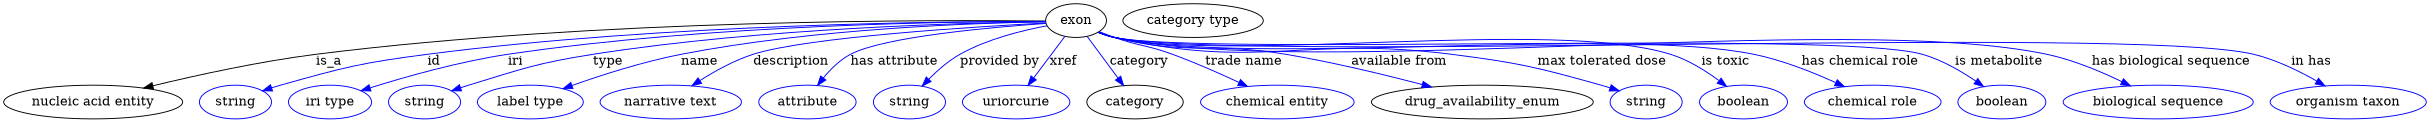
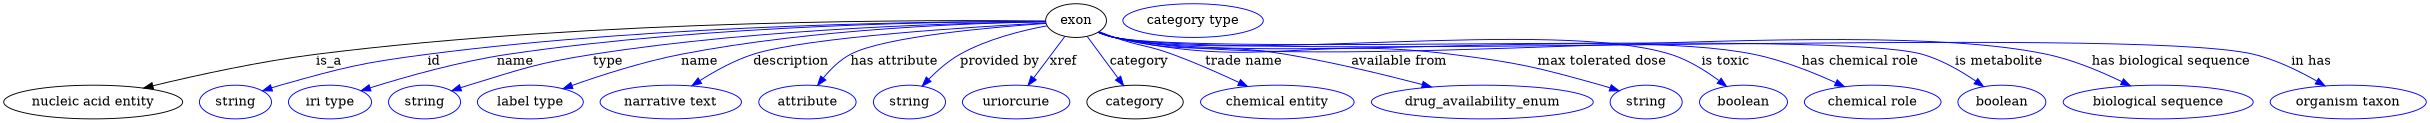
(1193, 21) -> (1193, 21)
(515, 61) -> (515, 61)
(1482, 102) -> (1482, 102)
